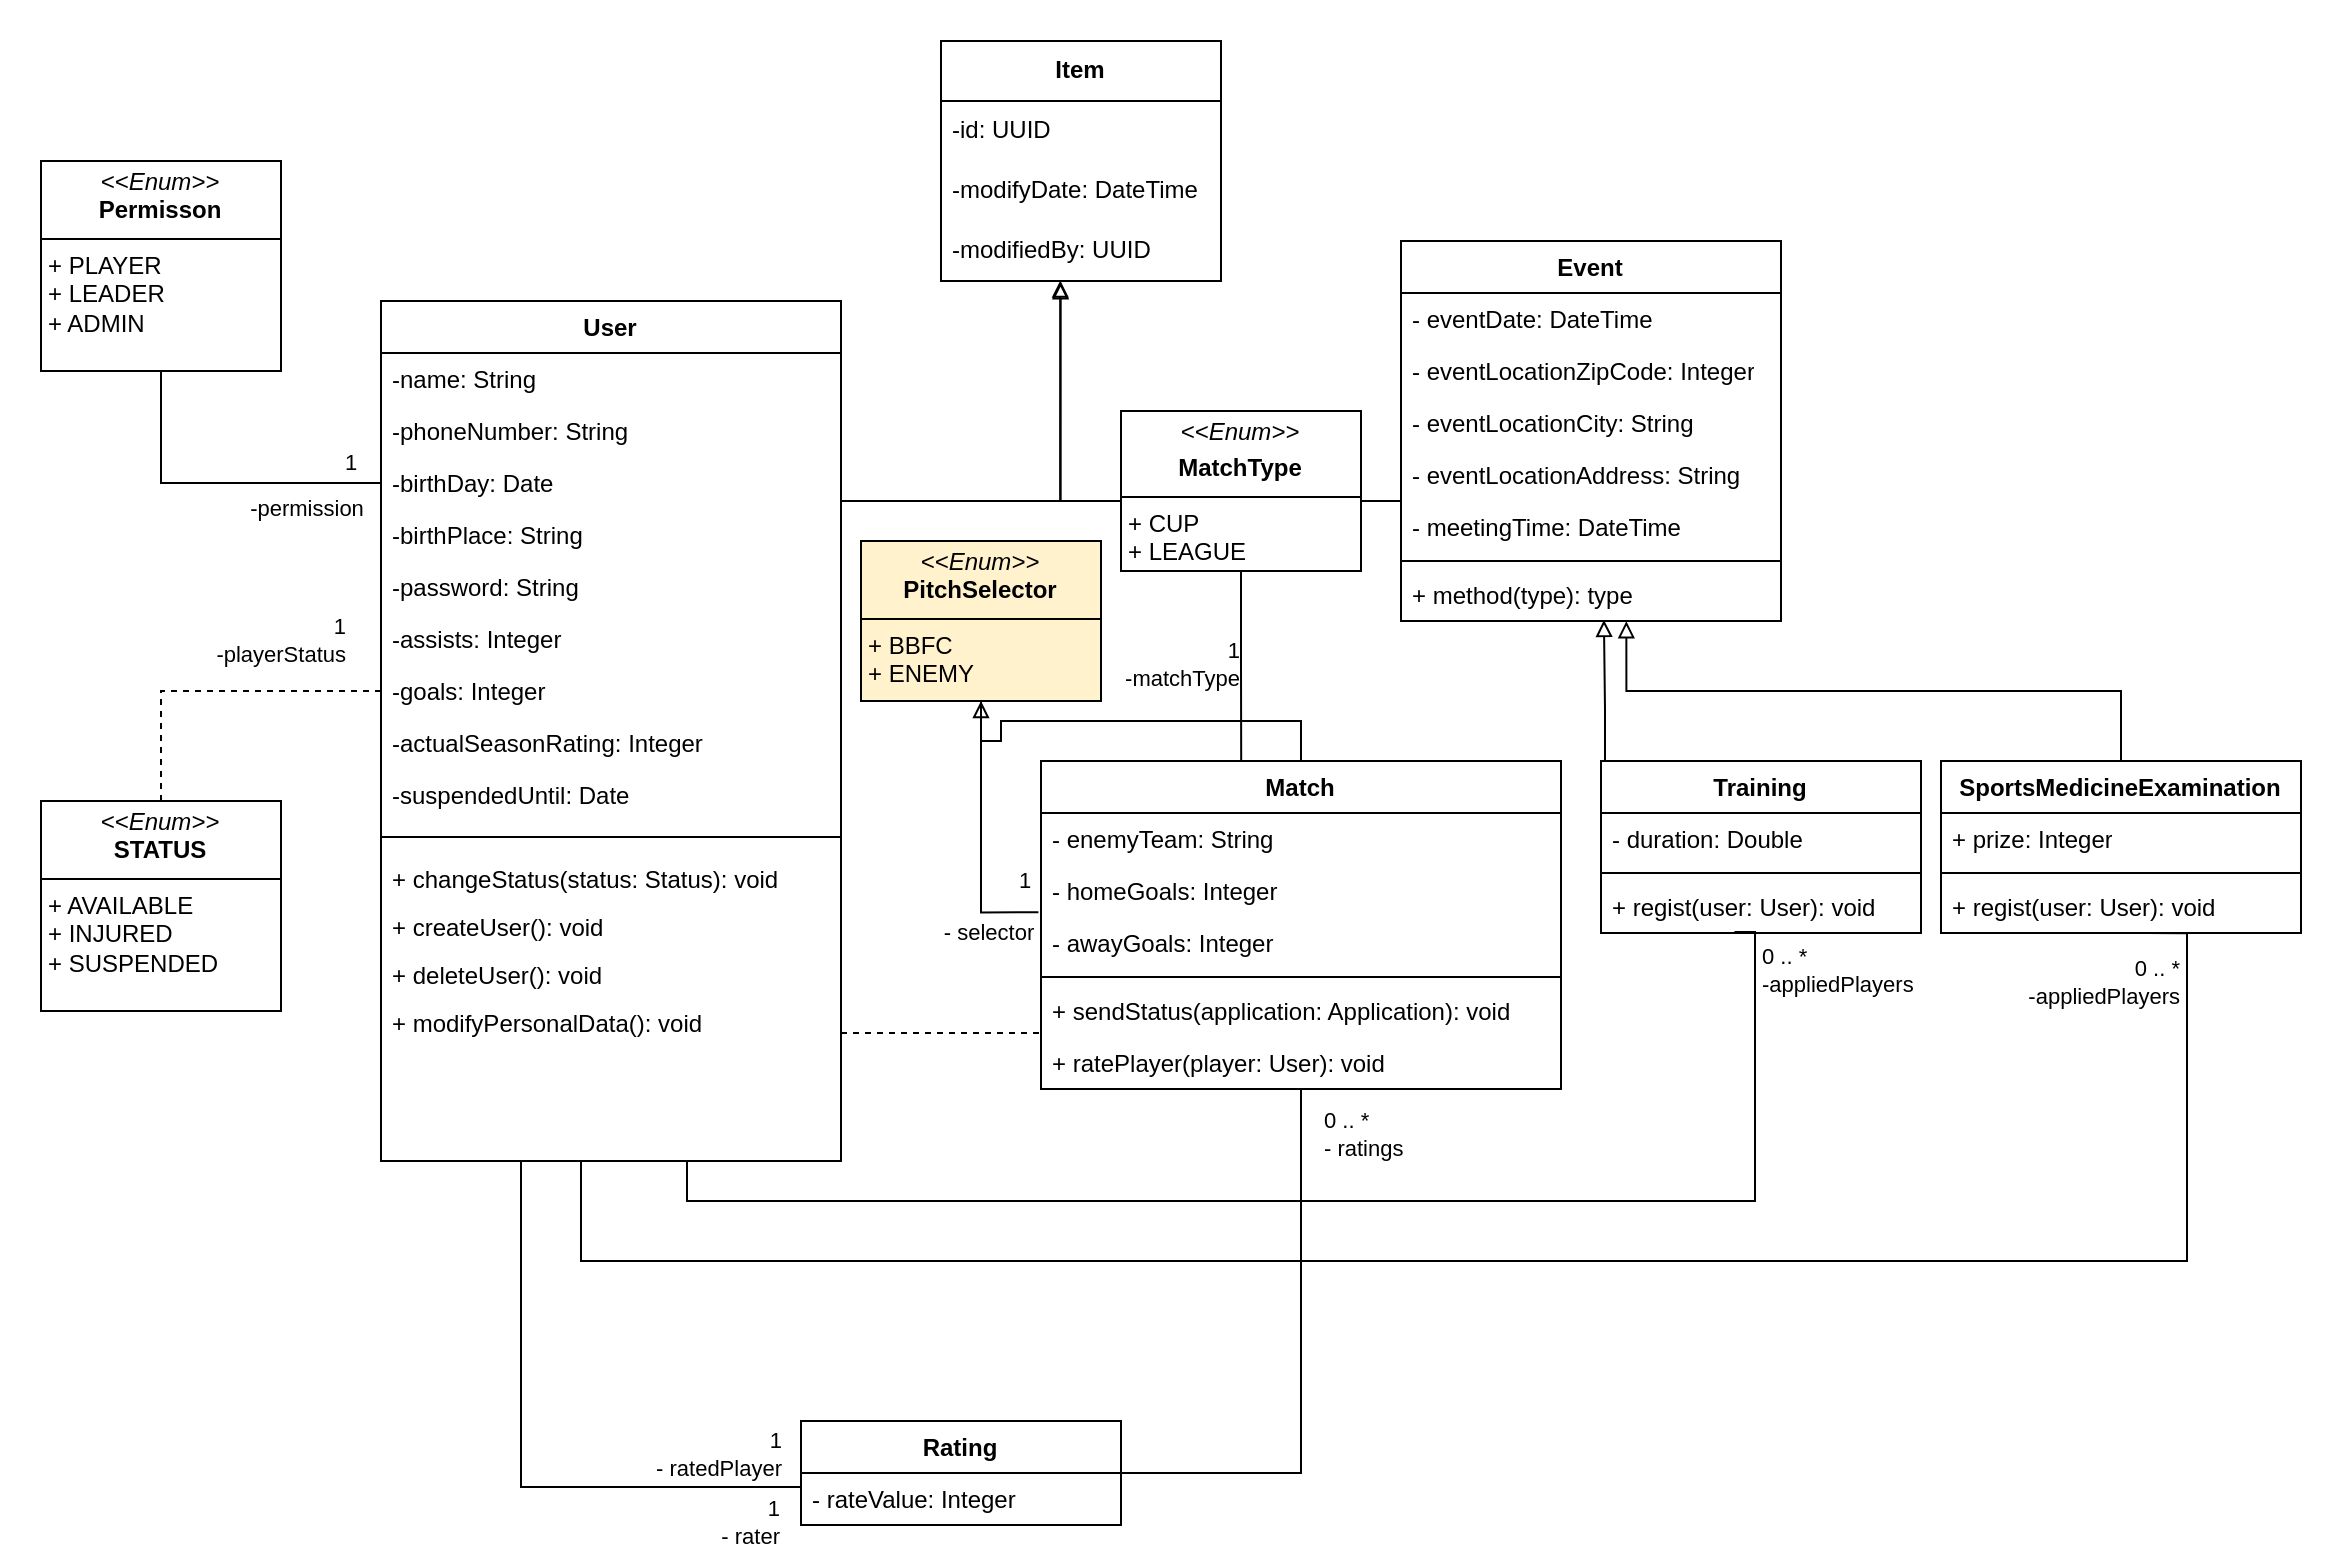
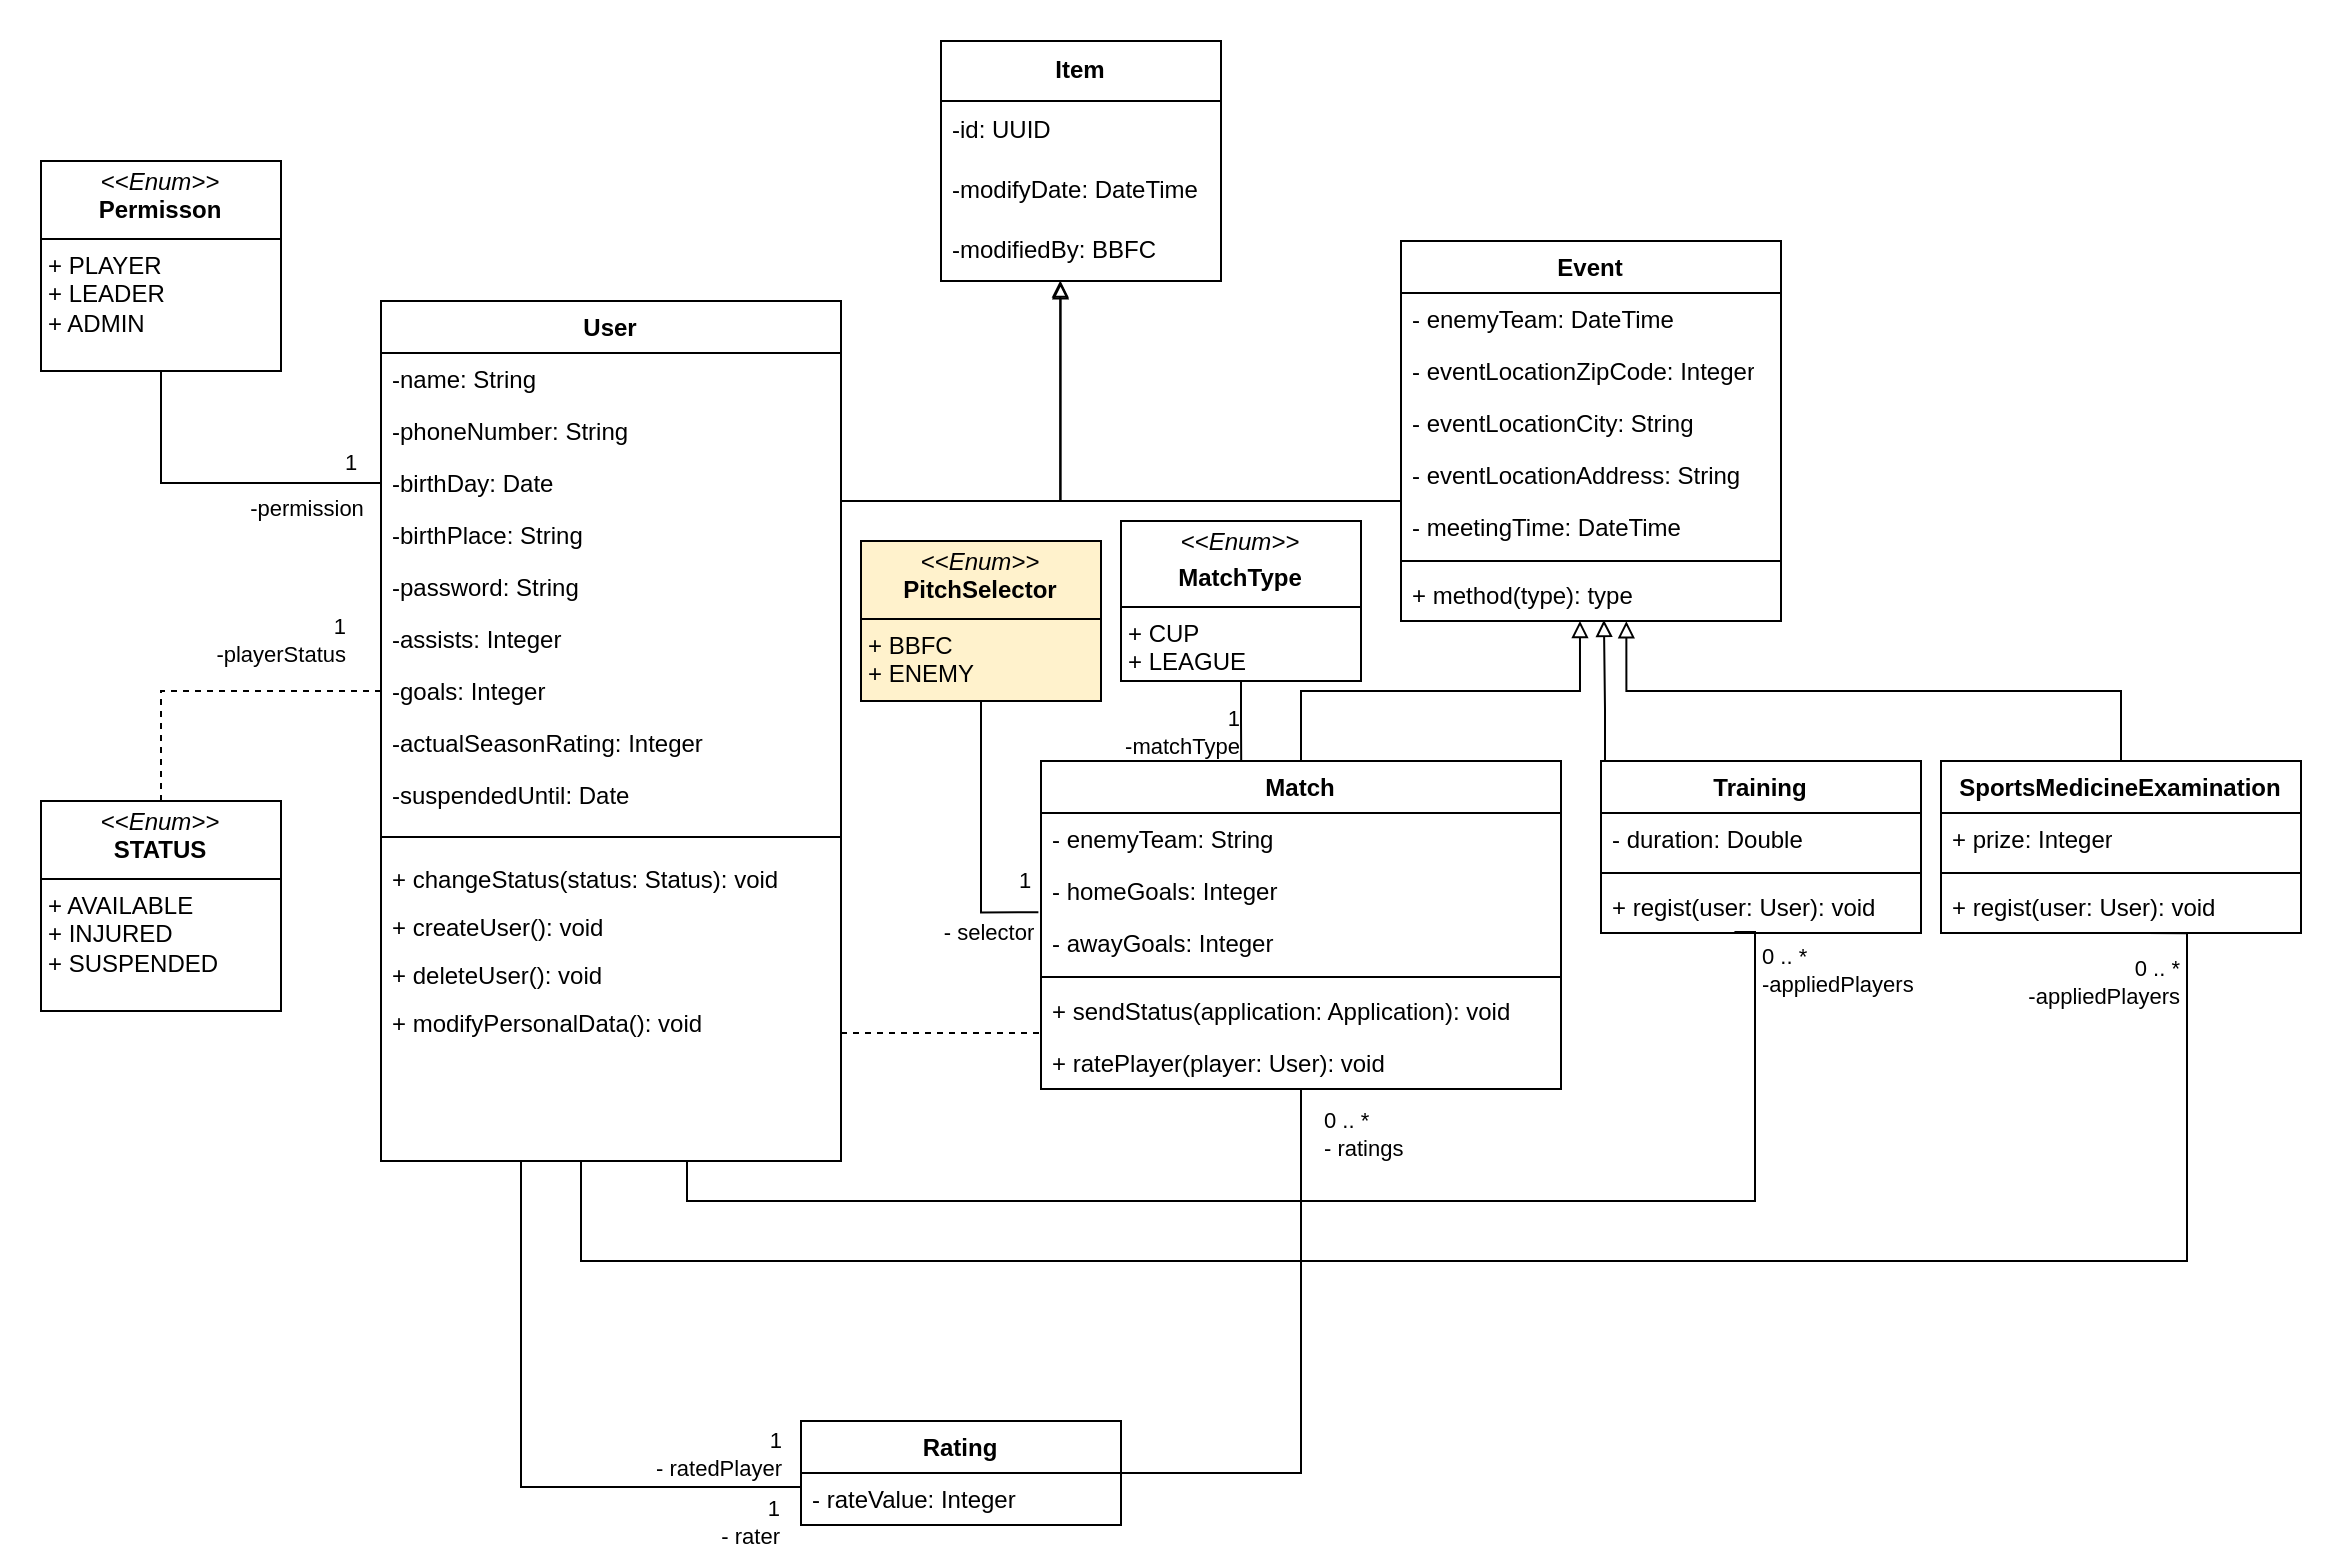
(1055, 251) -> (1055, 251)
(1542, 321) -> (1542, 321)
(1241, 491) -> (1241, 601)
(1134, 721) -> (1451, 691)
